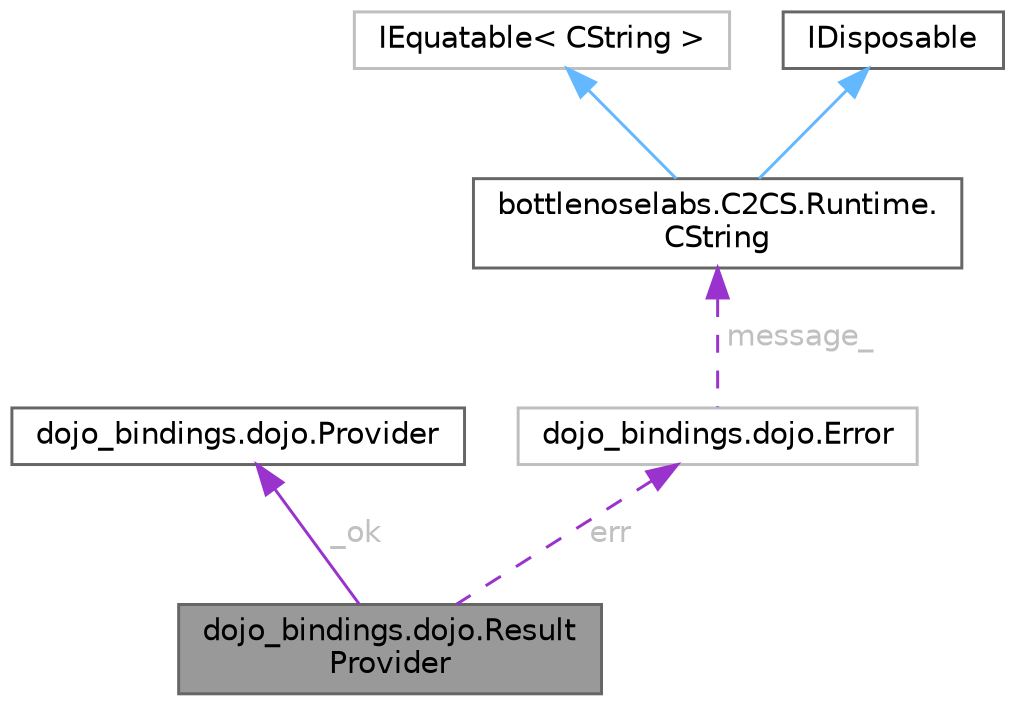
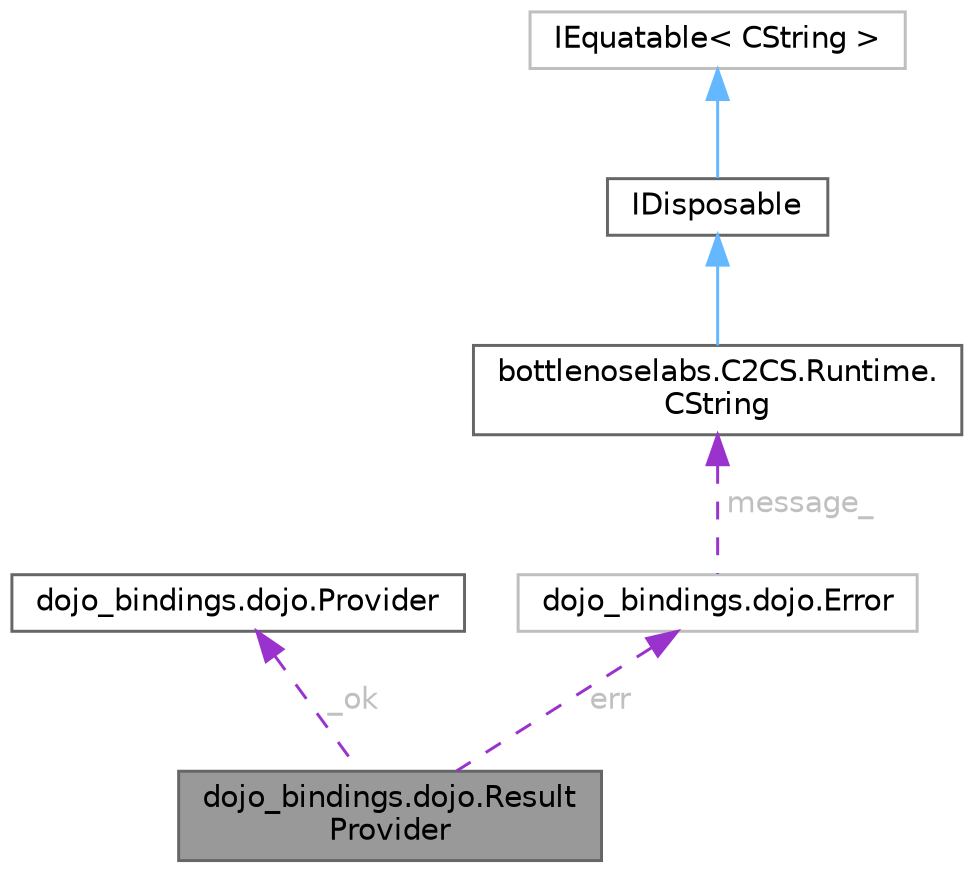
(632, 134) -> (718, 139)
(317, 546) -> (317, 713)
